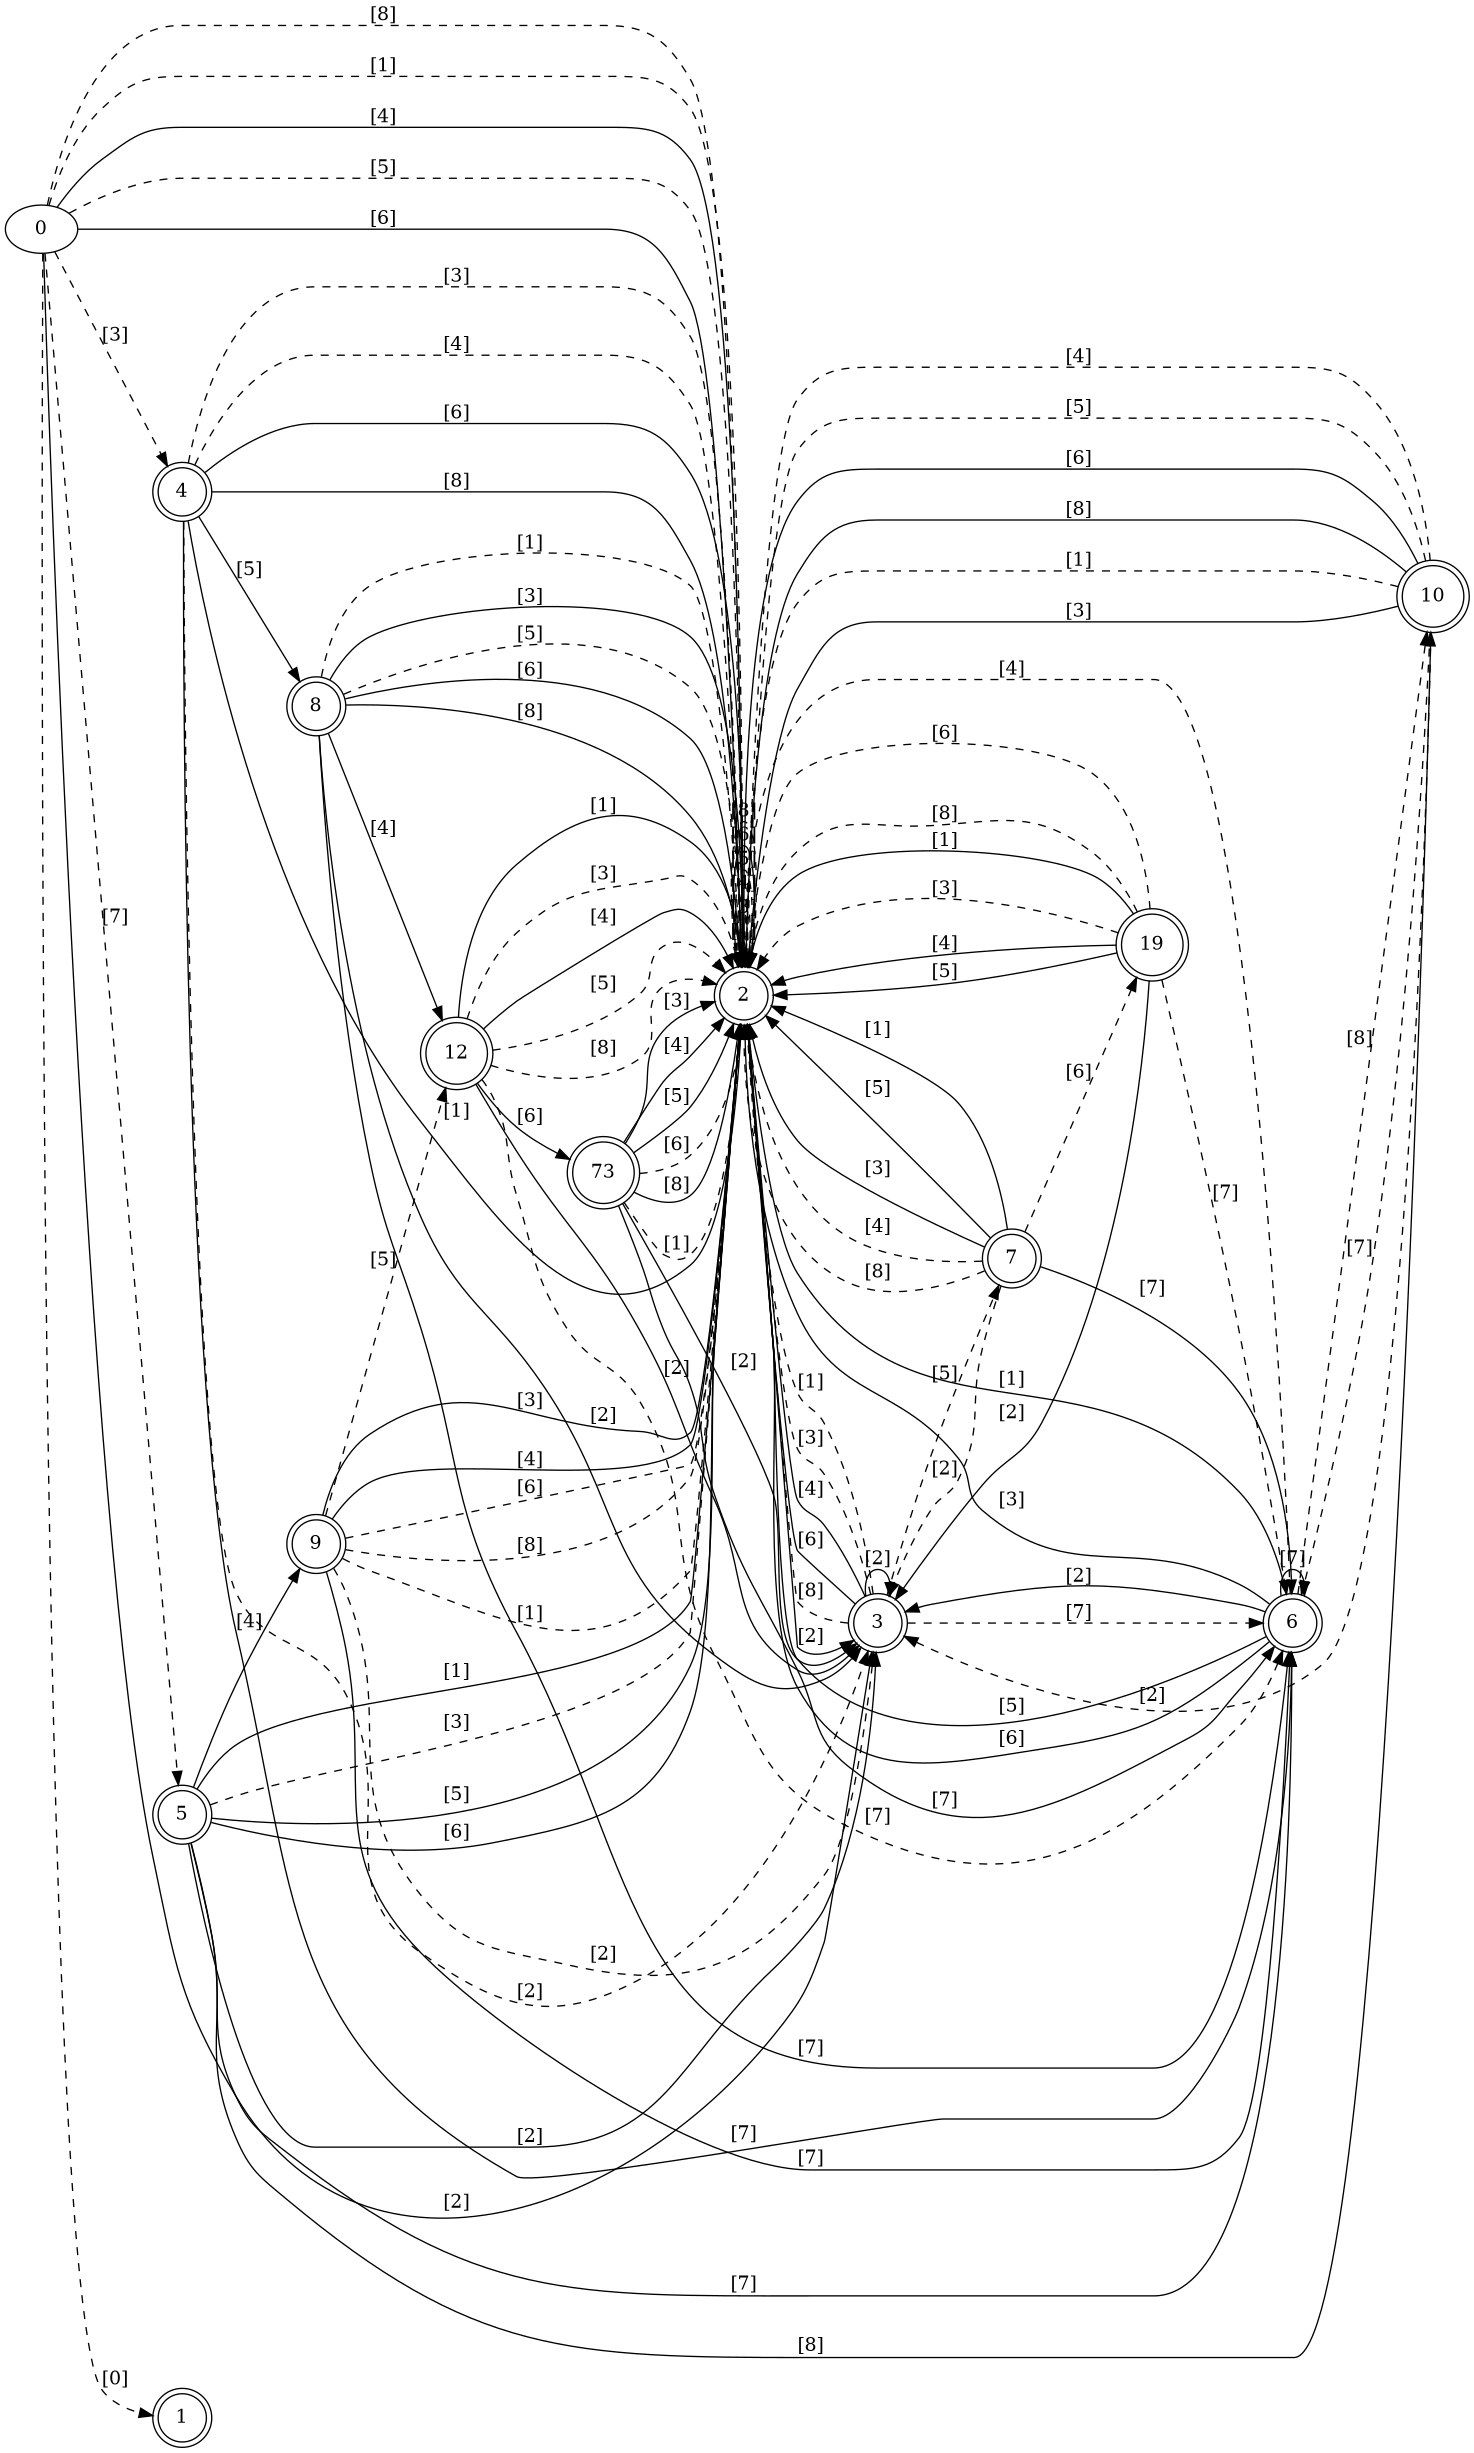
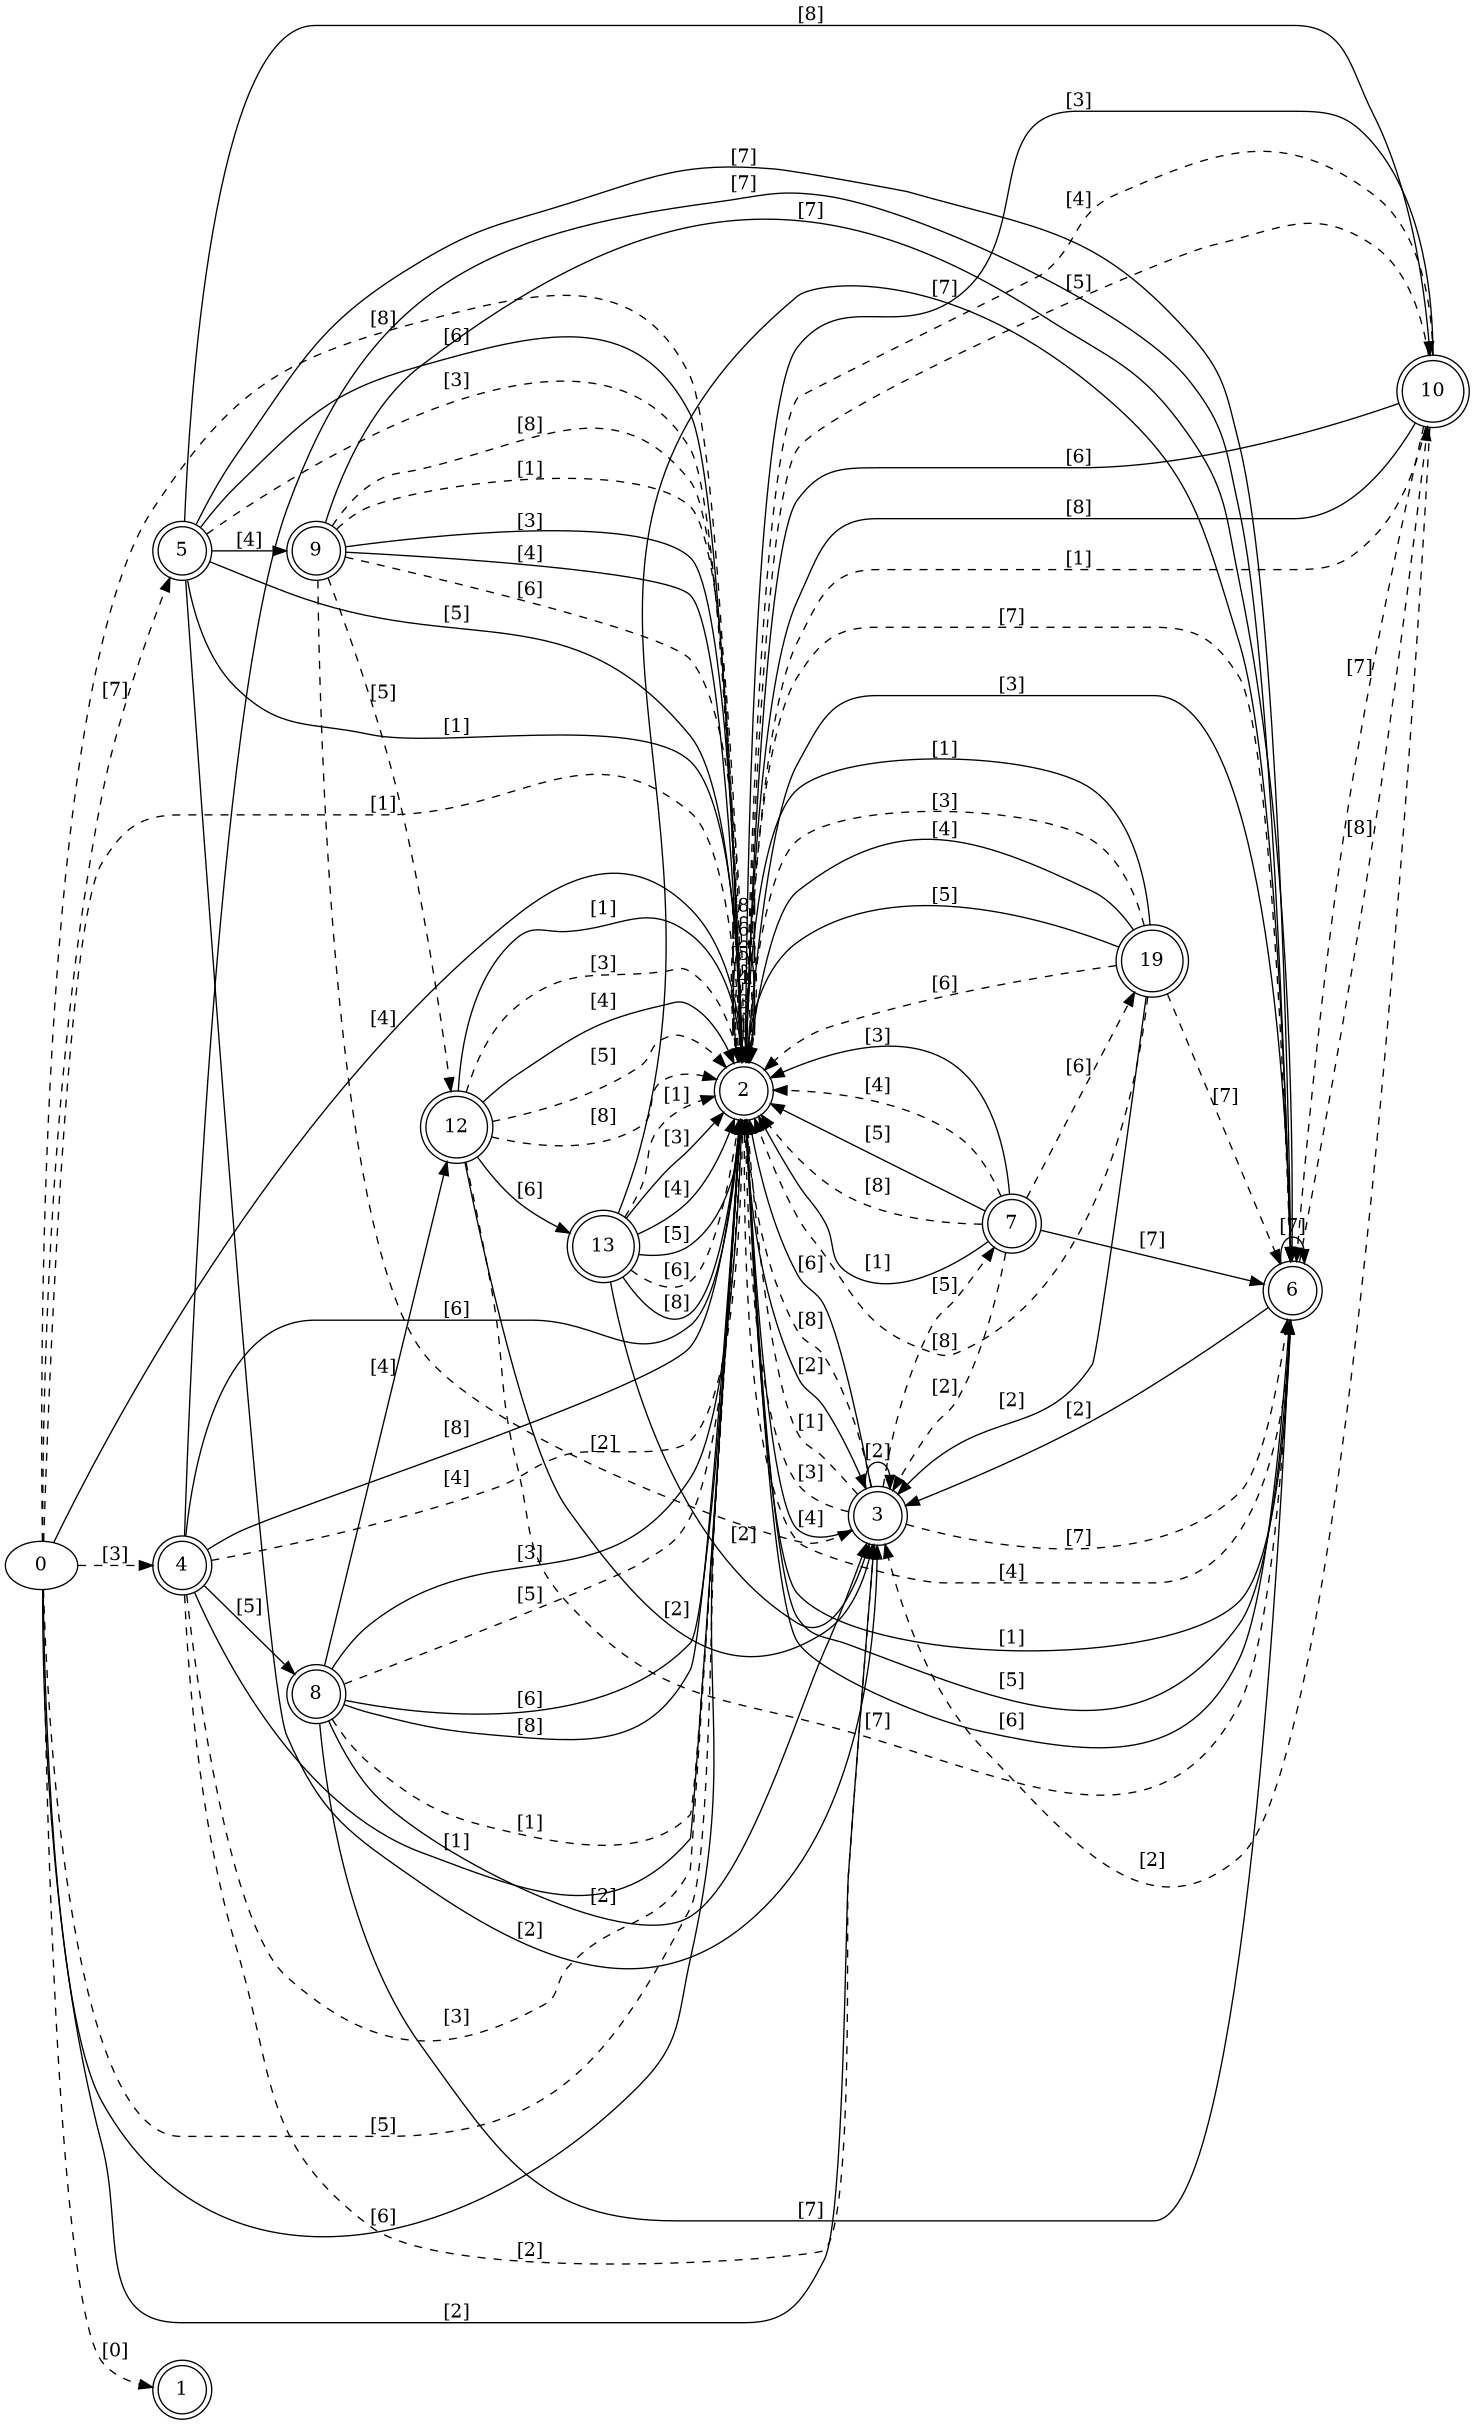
none -> (1110, 627)
(603, 1173) -> (603, 1246)
